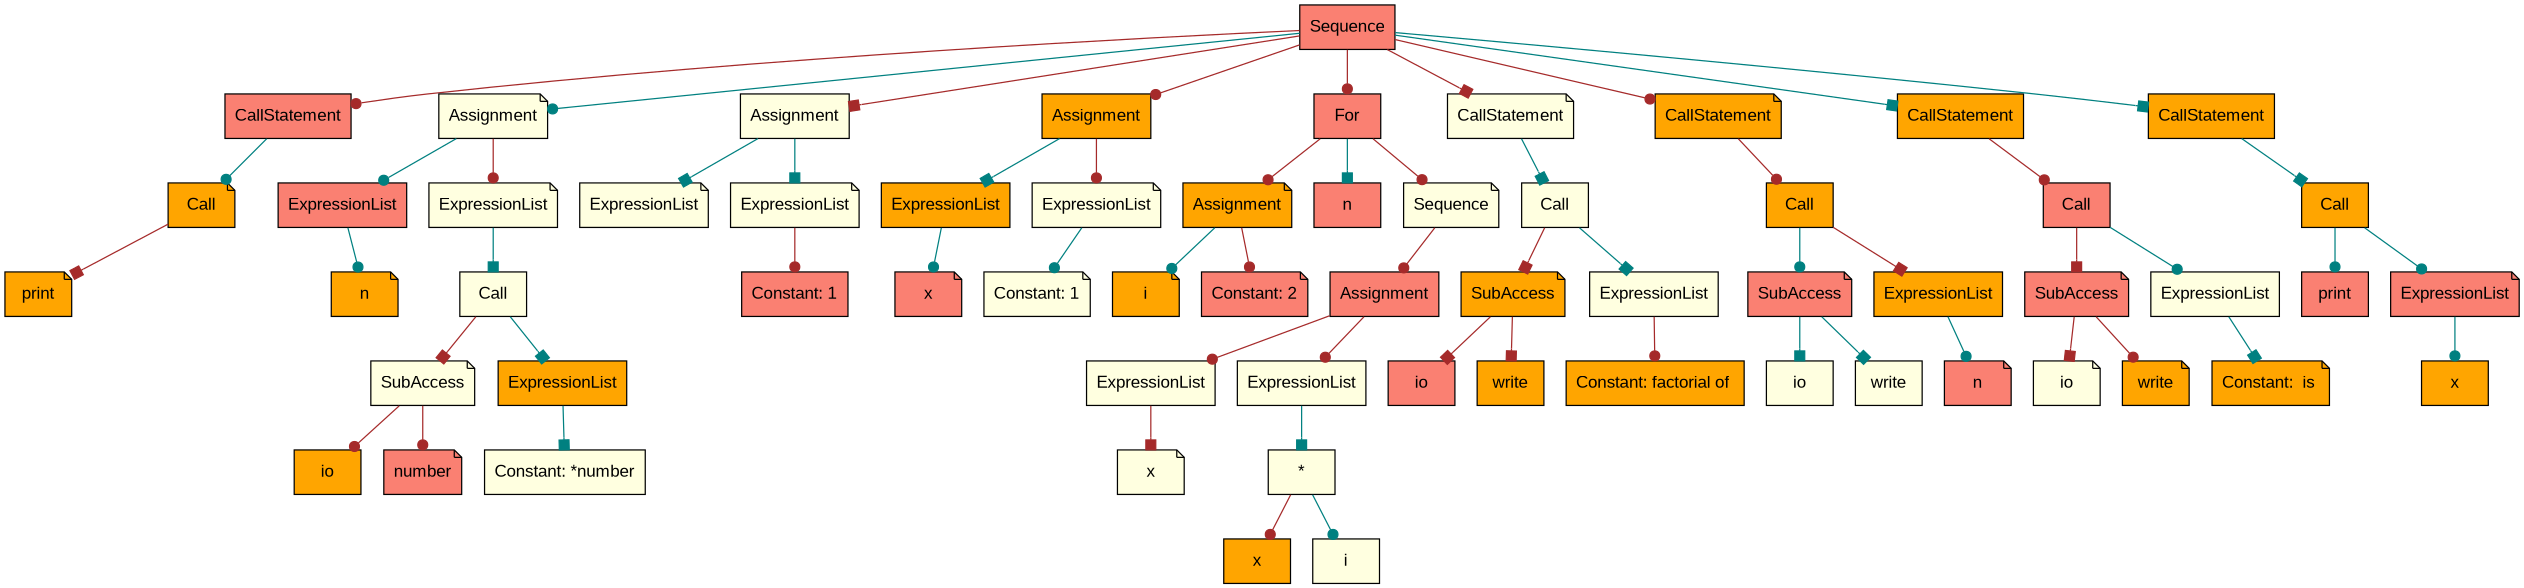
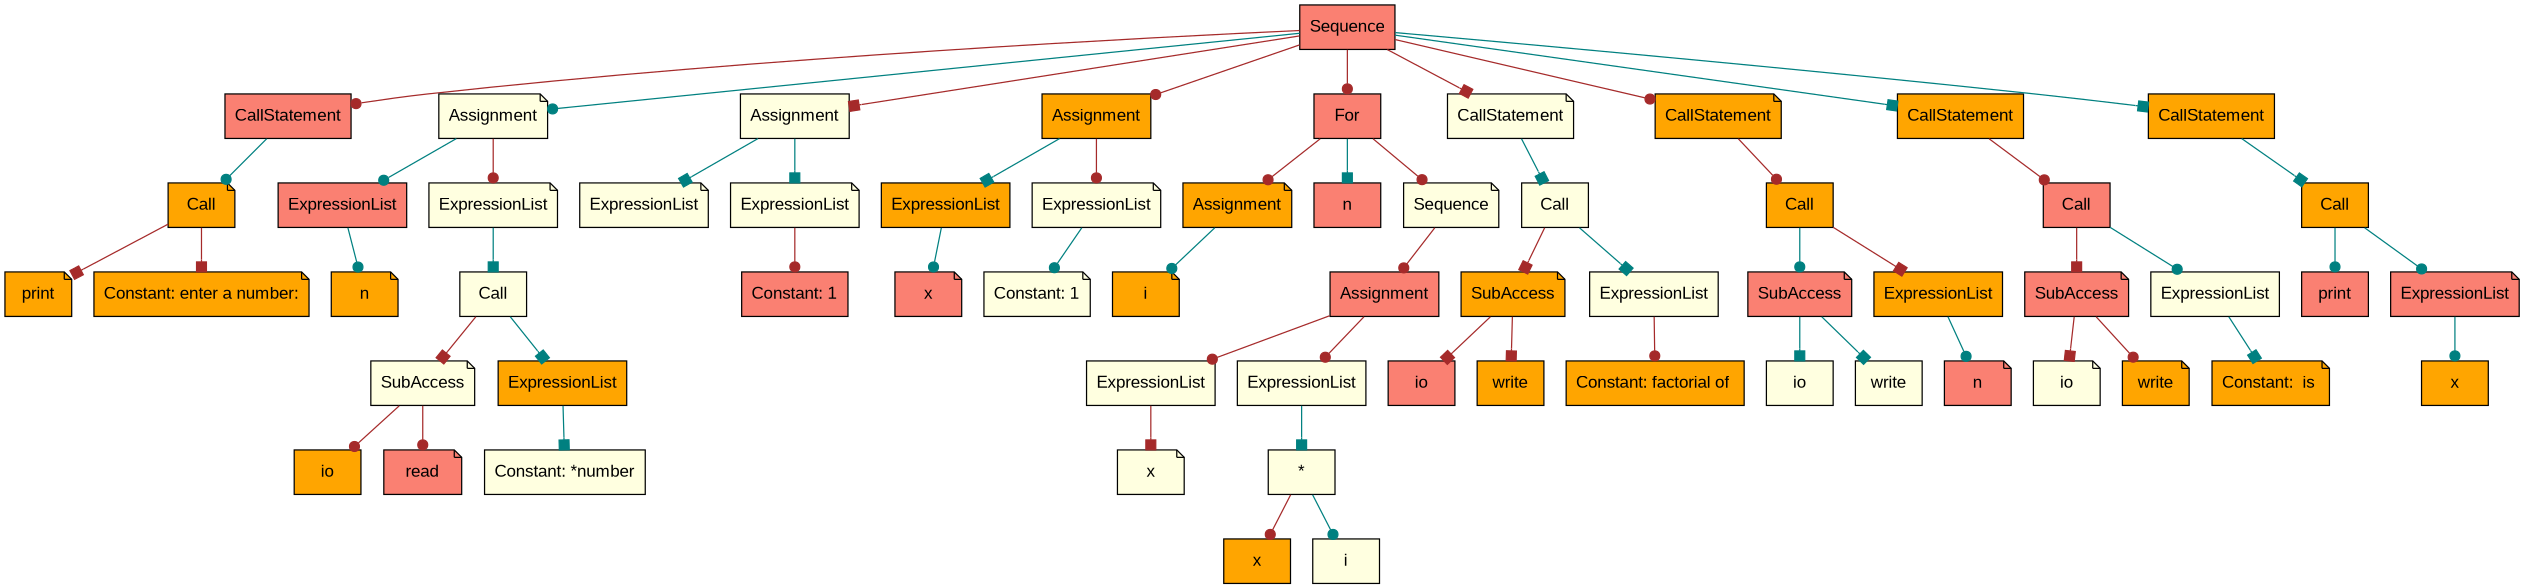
none -> (201, 294)
(1255, 294) -> none
(423, 472) -> (423, 472)
